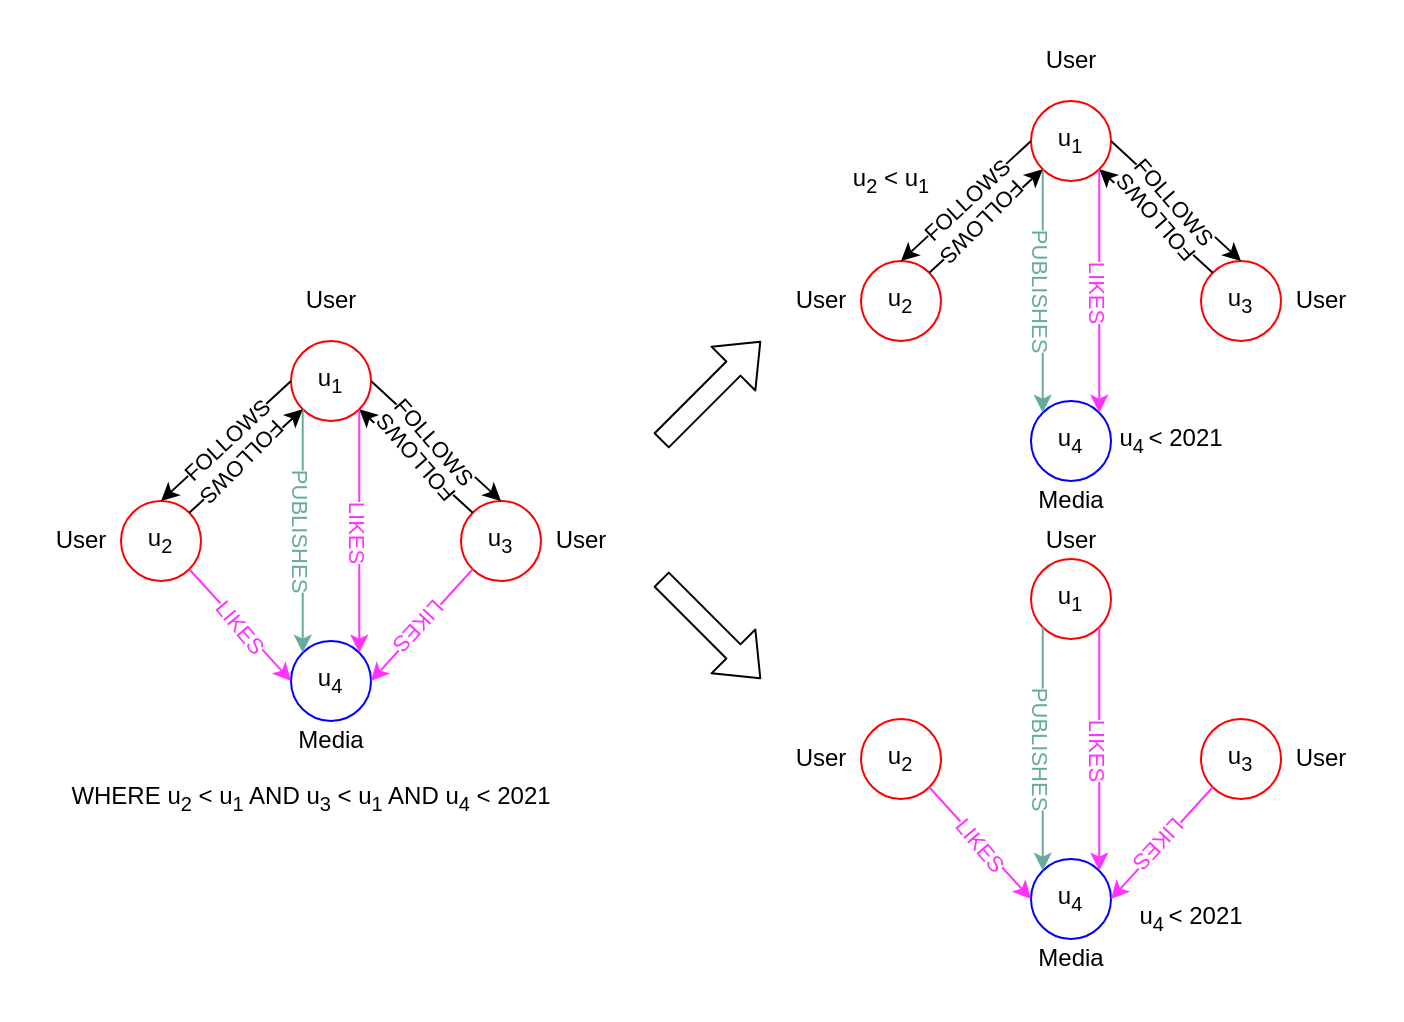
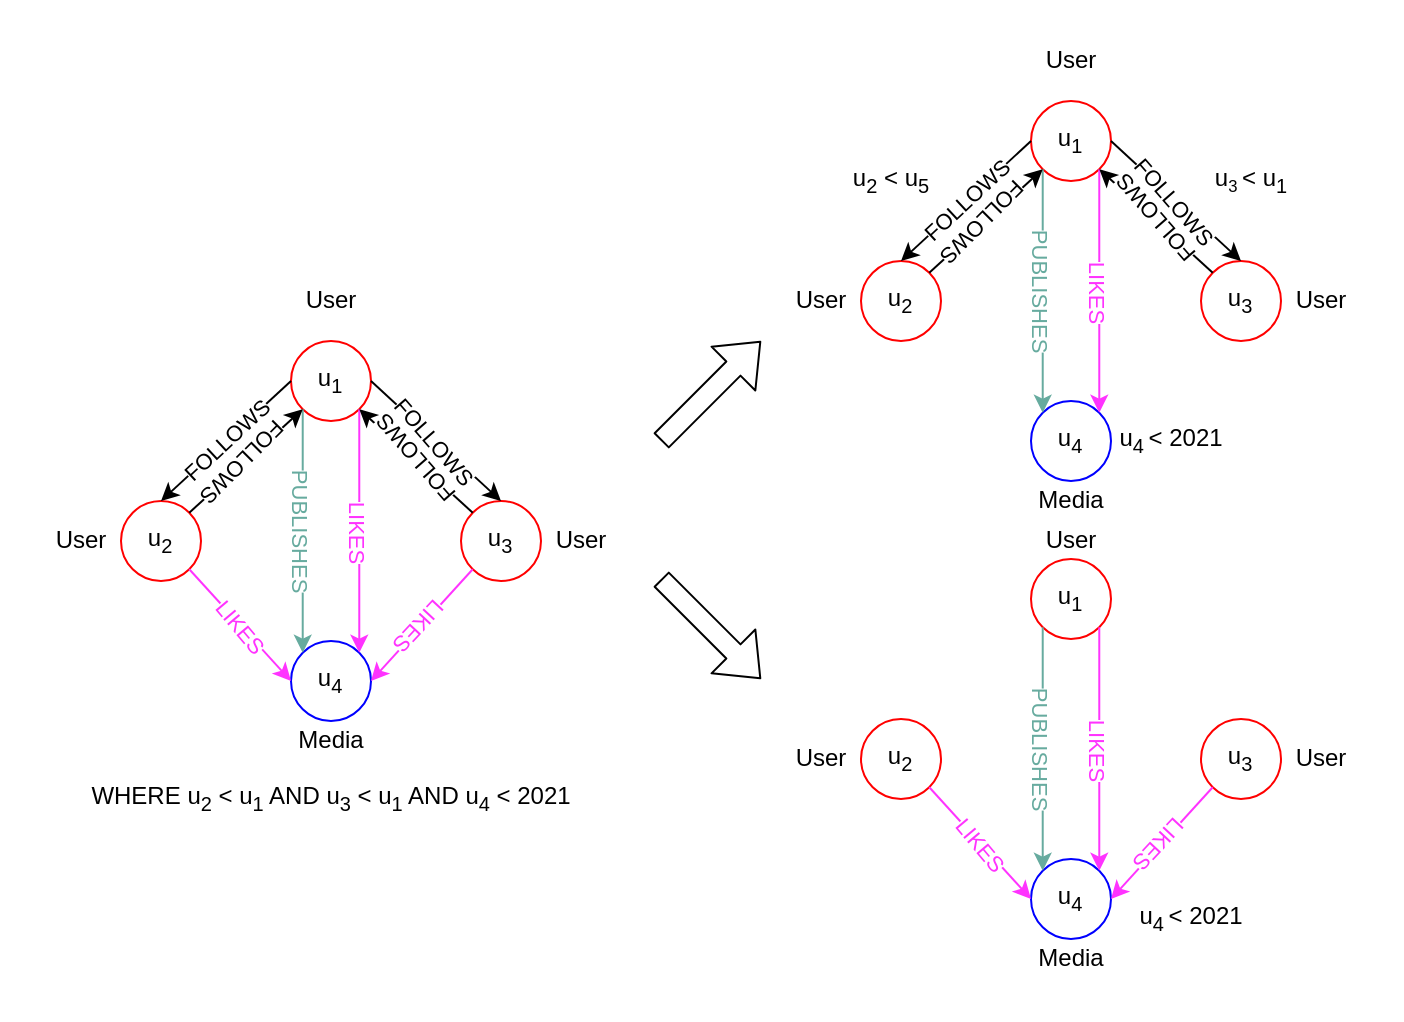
(892, 181) -> (892, 181)
none -> (1251, 181)
(311, 799) -> (331, 799)
